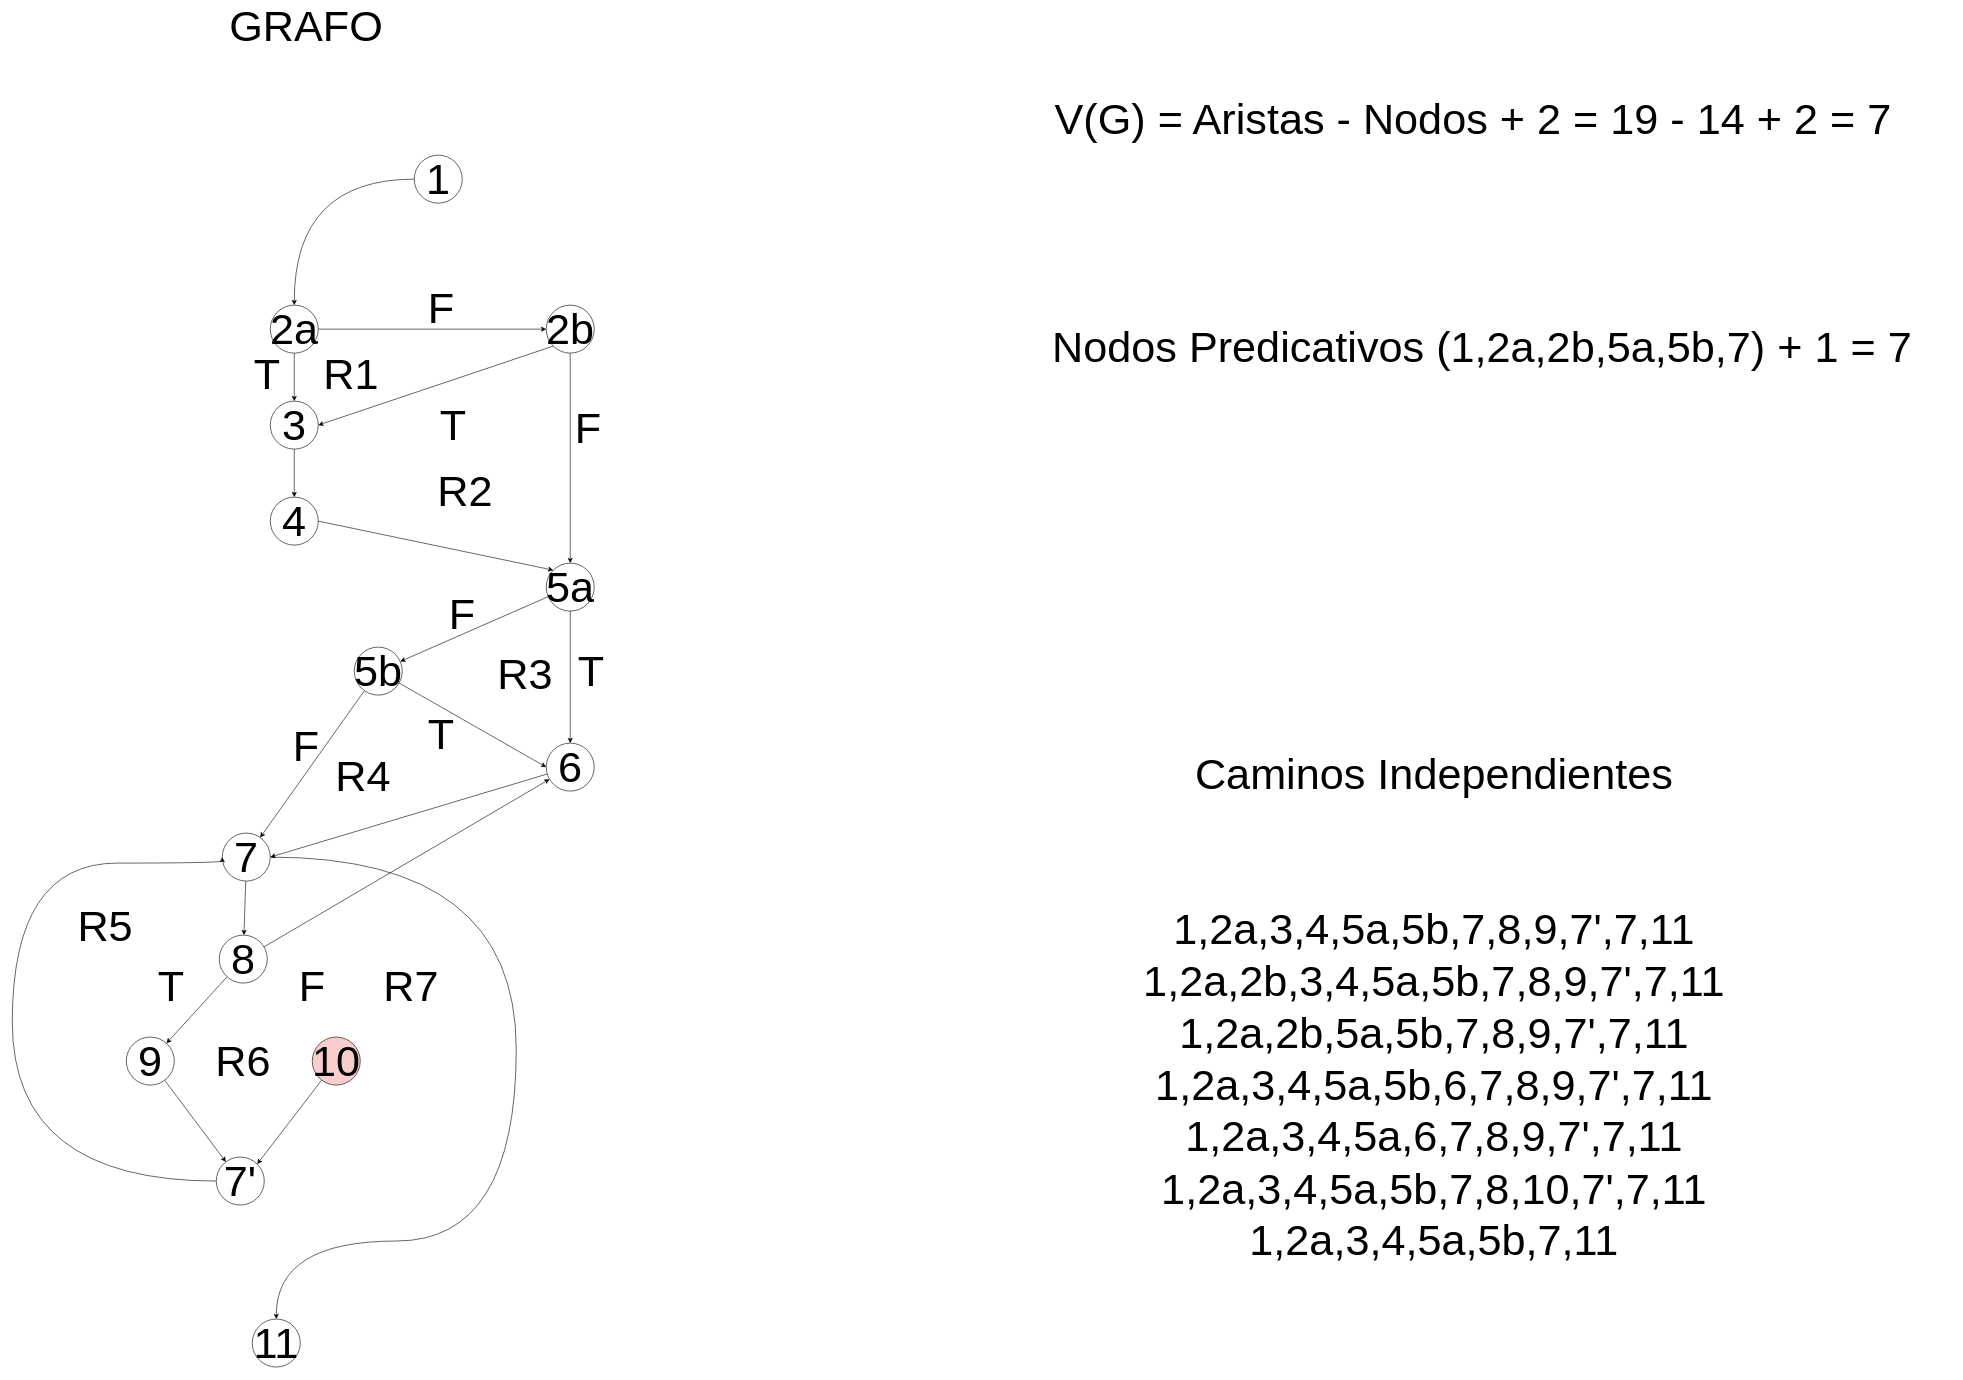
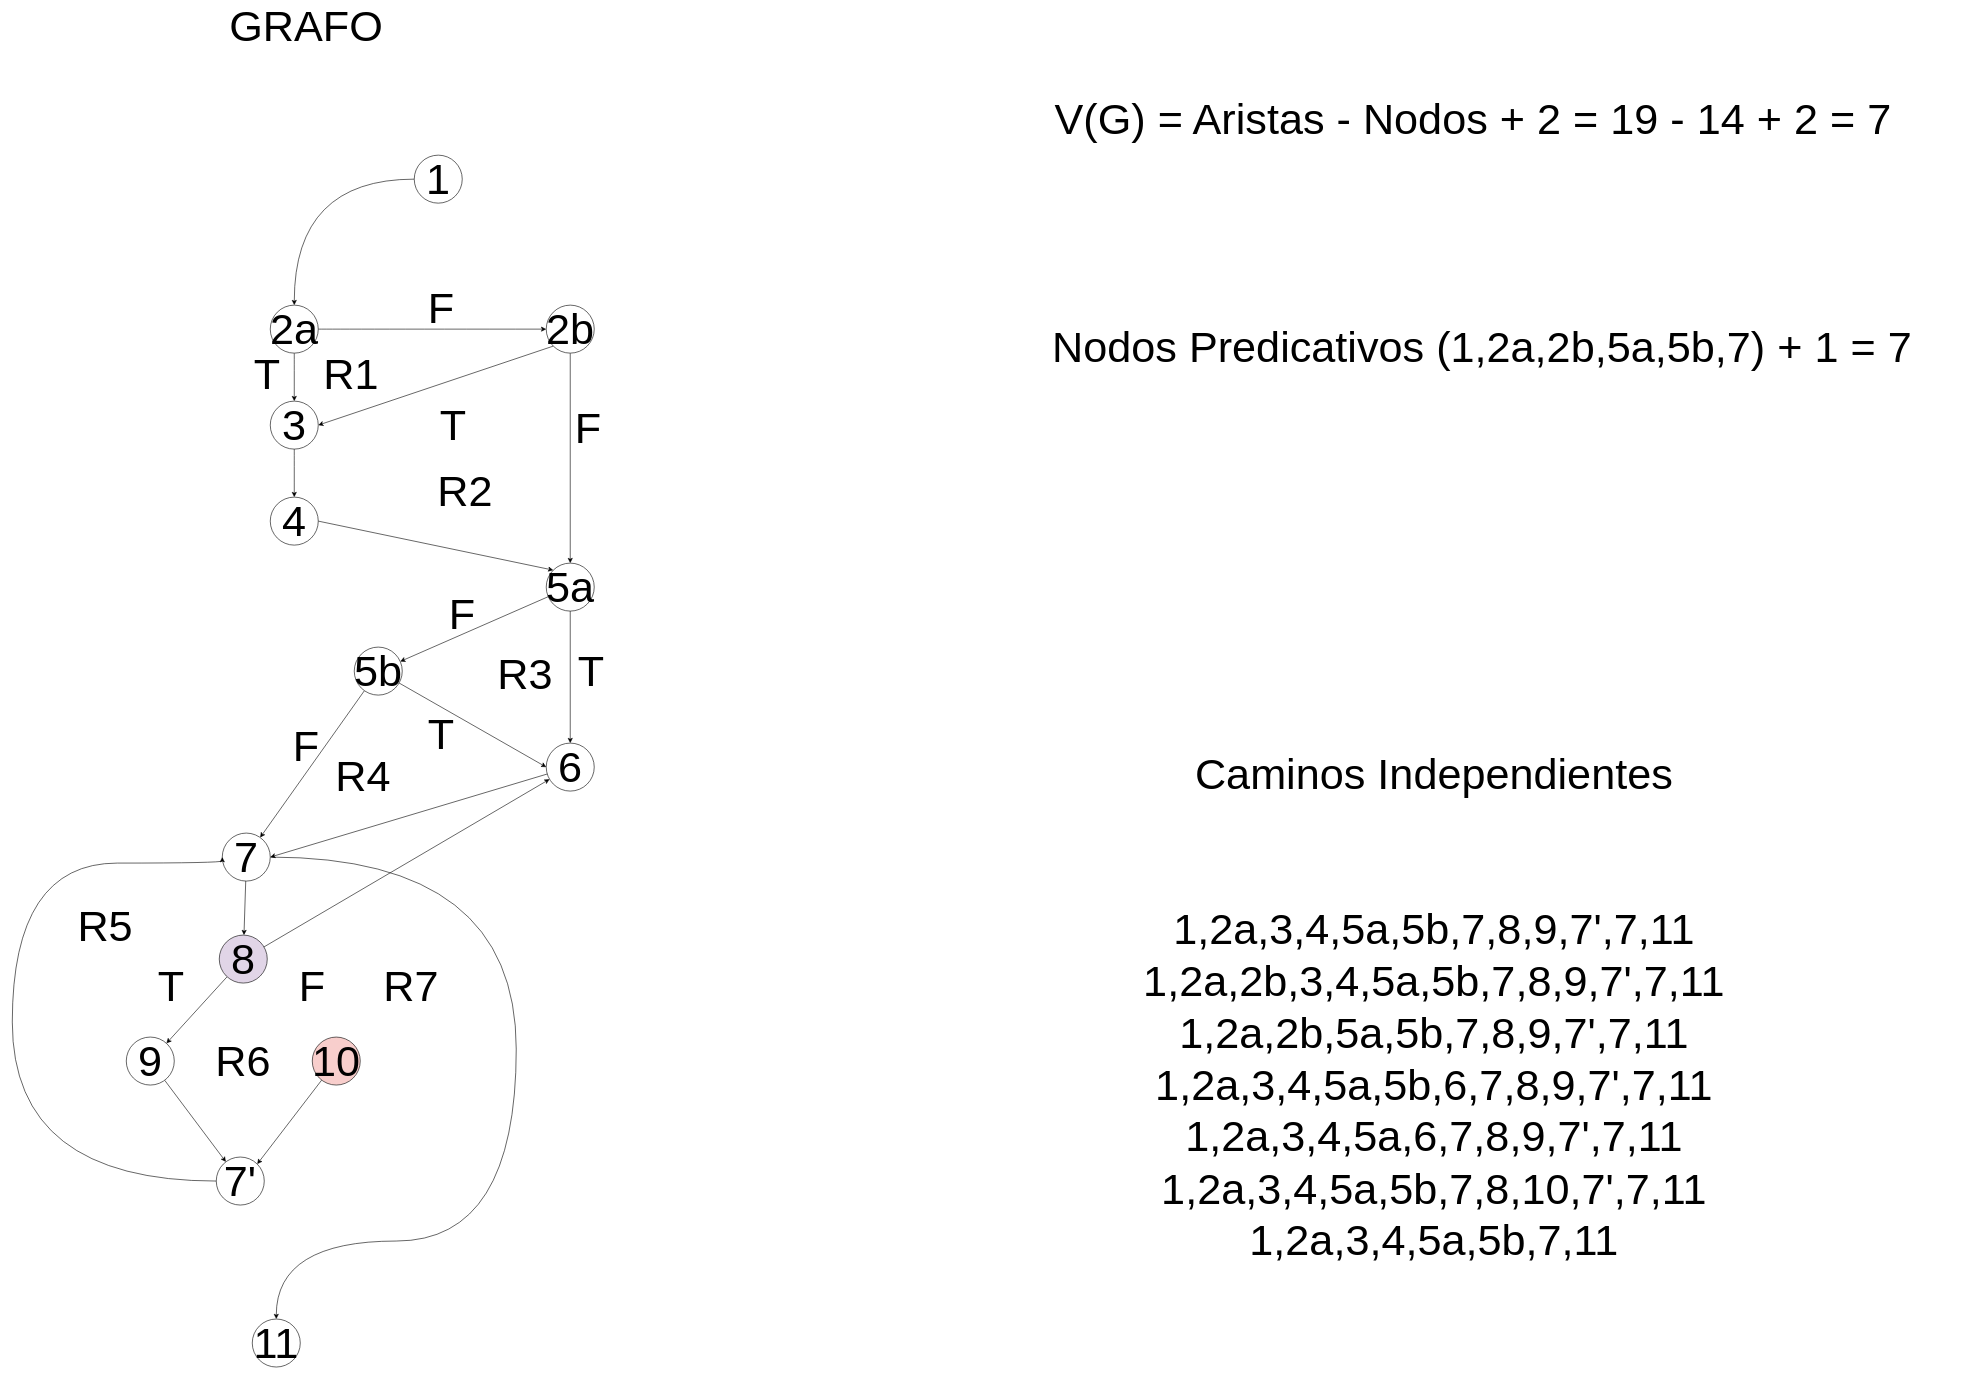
(243, 959) -> (243, 959)
